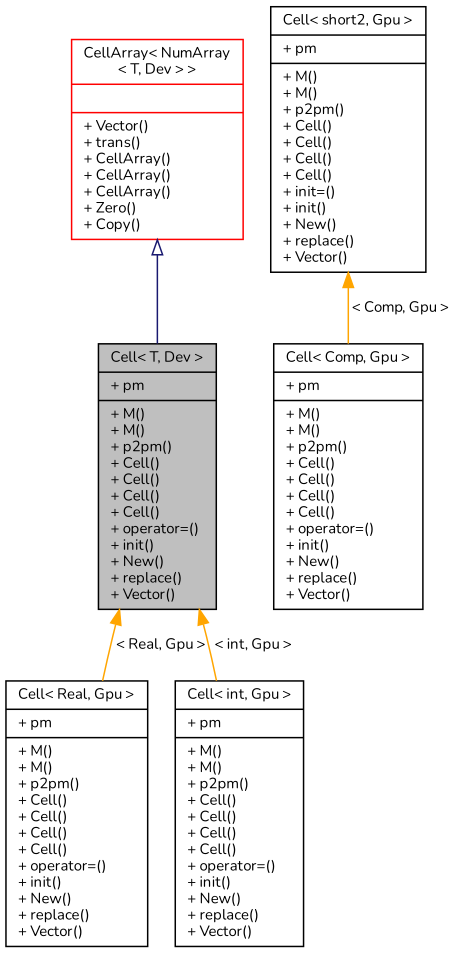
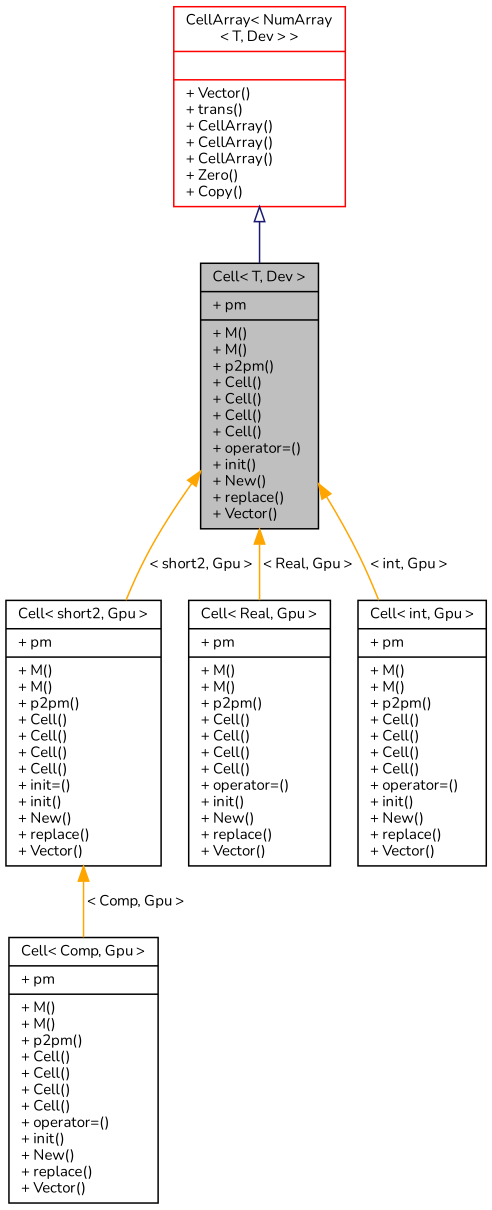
none -> (155, 540)
